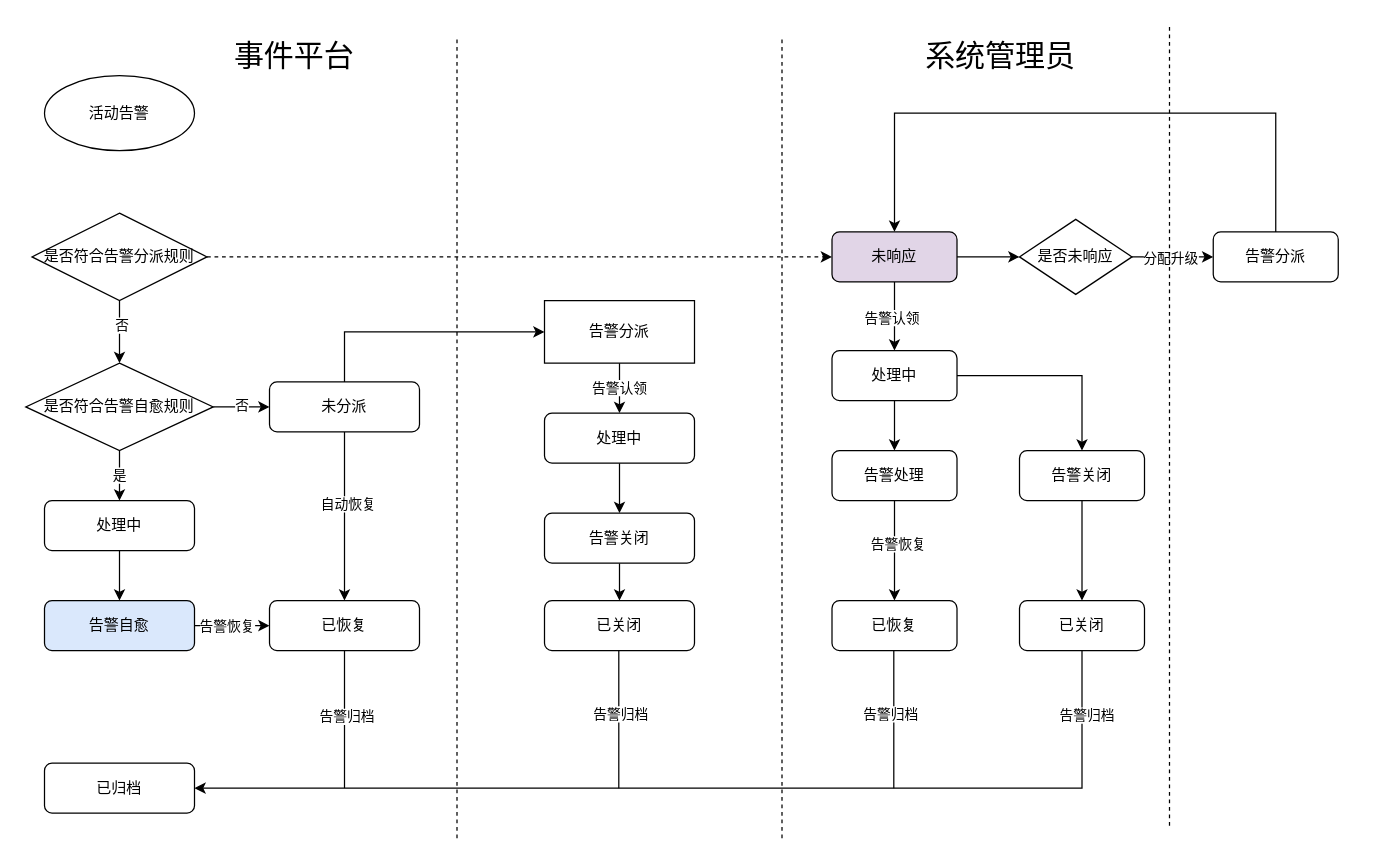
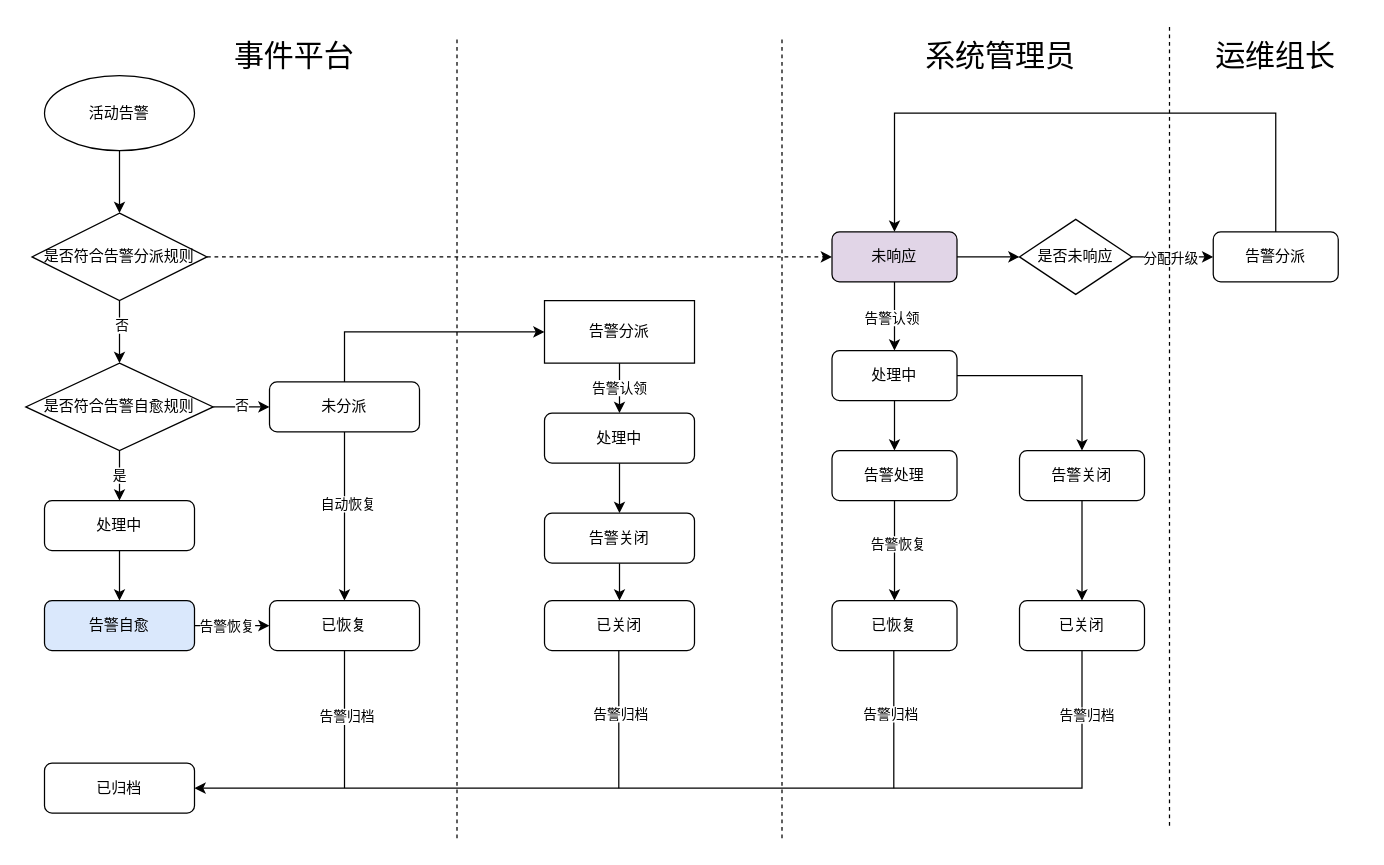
none -> (1276, 57)
none -> (119, 178)
